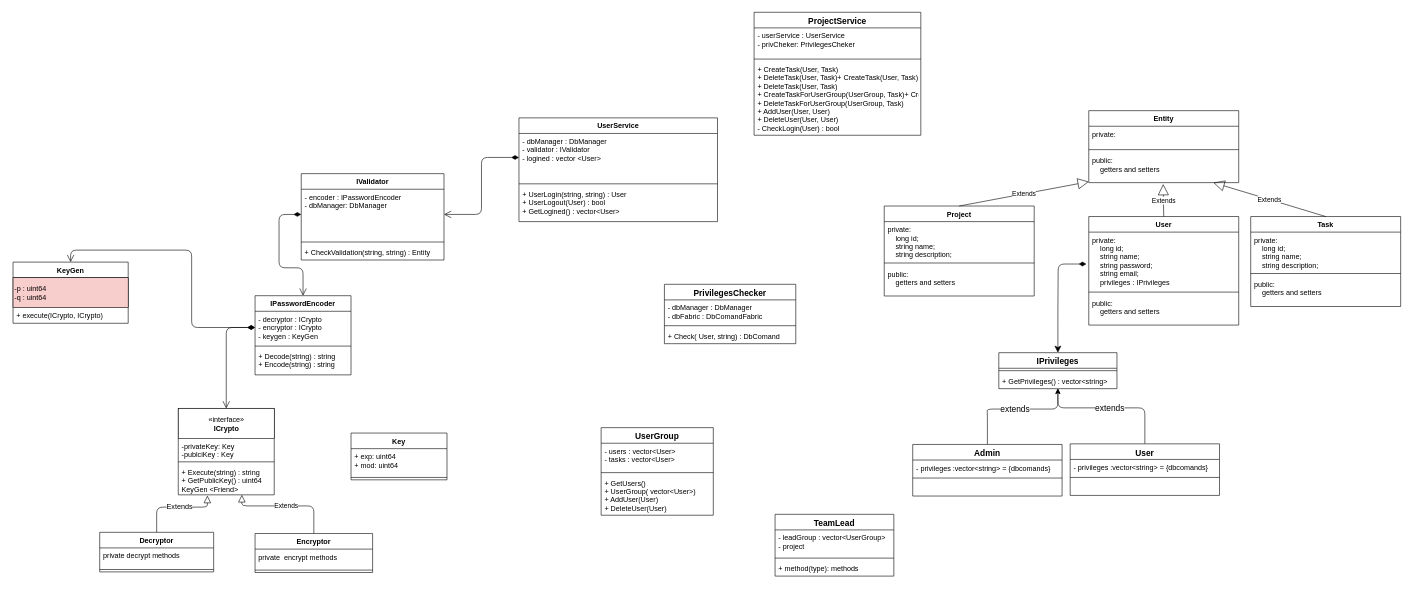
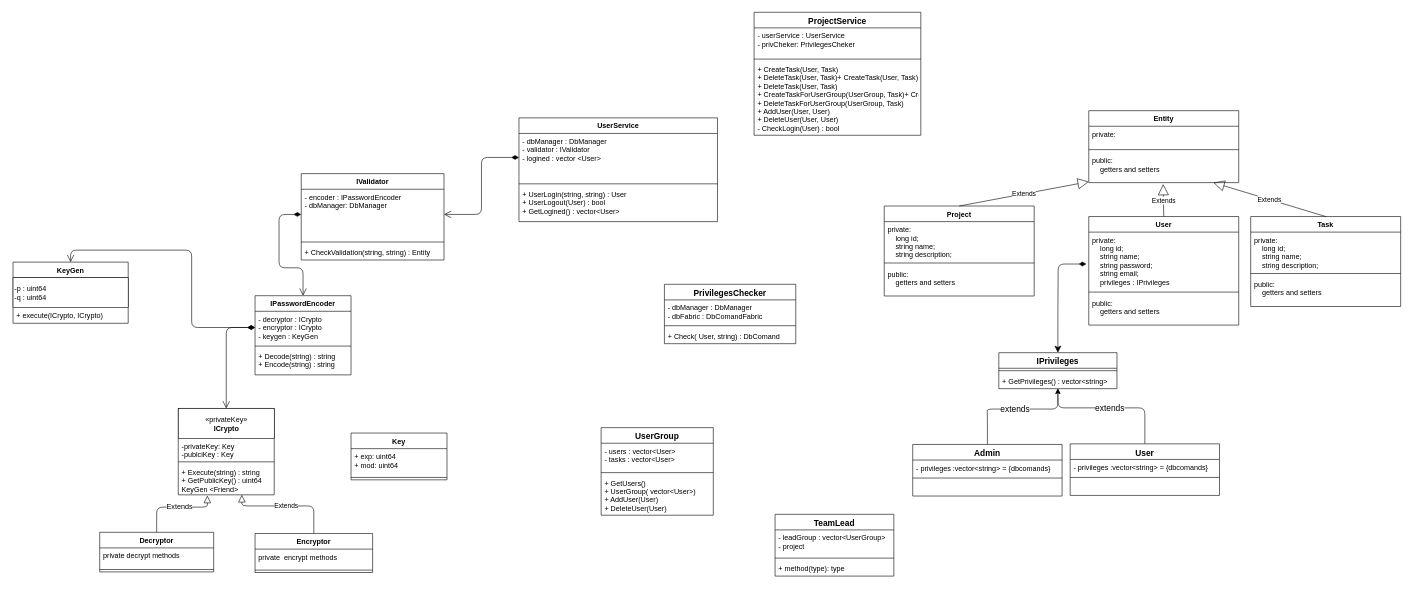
(70, 293) -> (70, 293)
(226, 424) -> (226, 424)
(822, 569) -> (816, 569)
